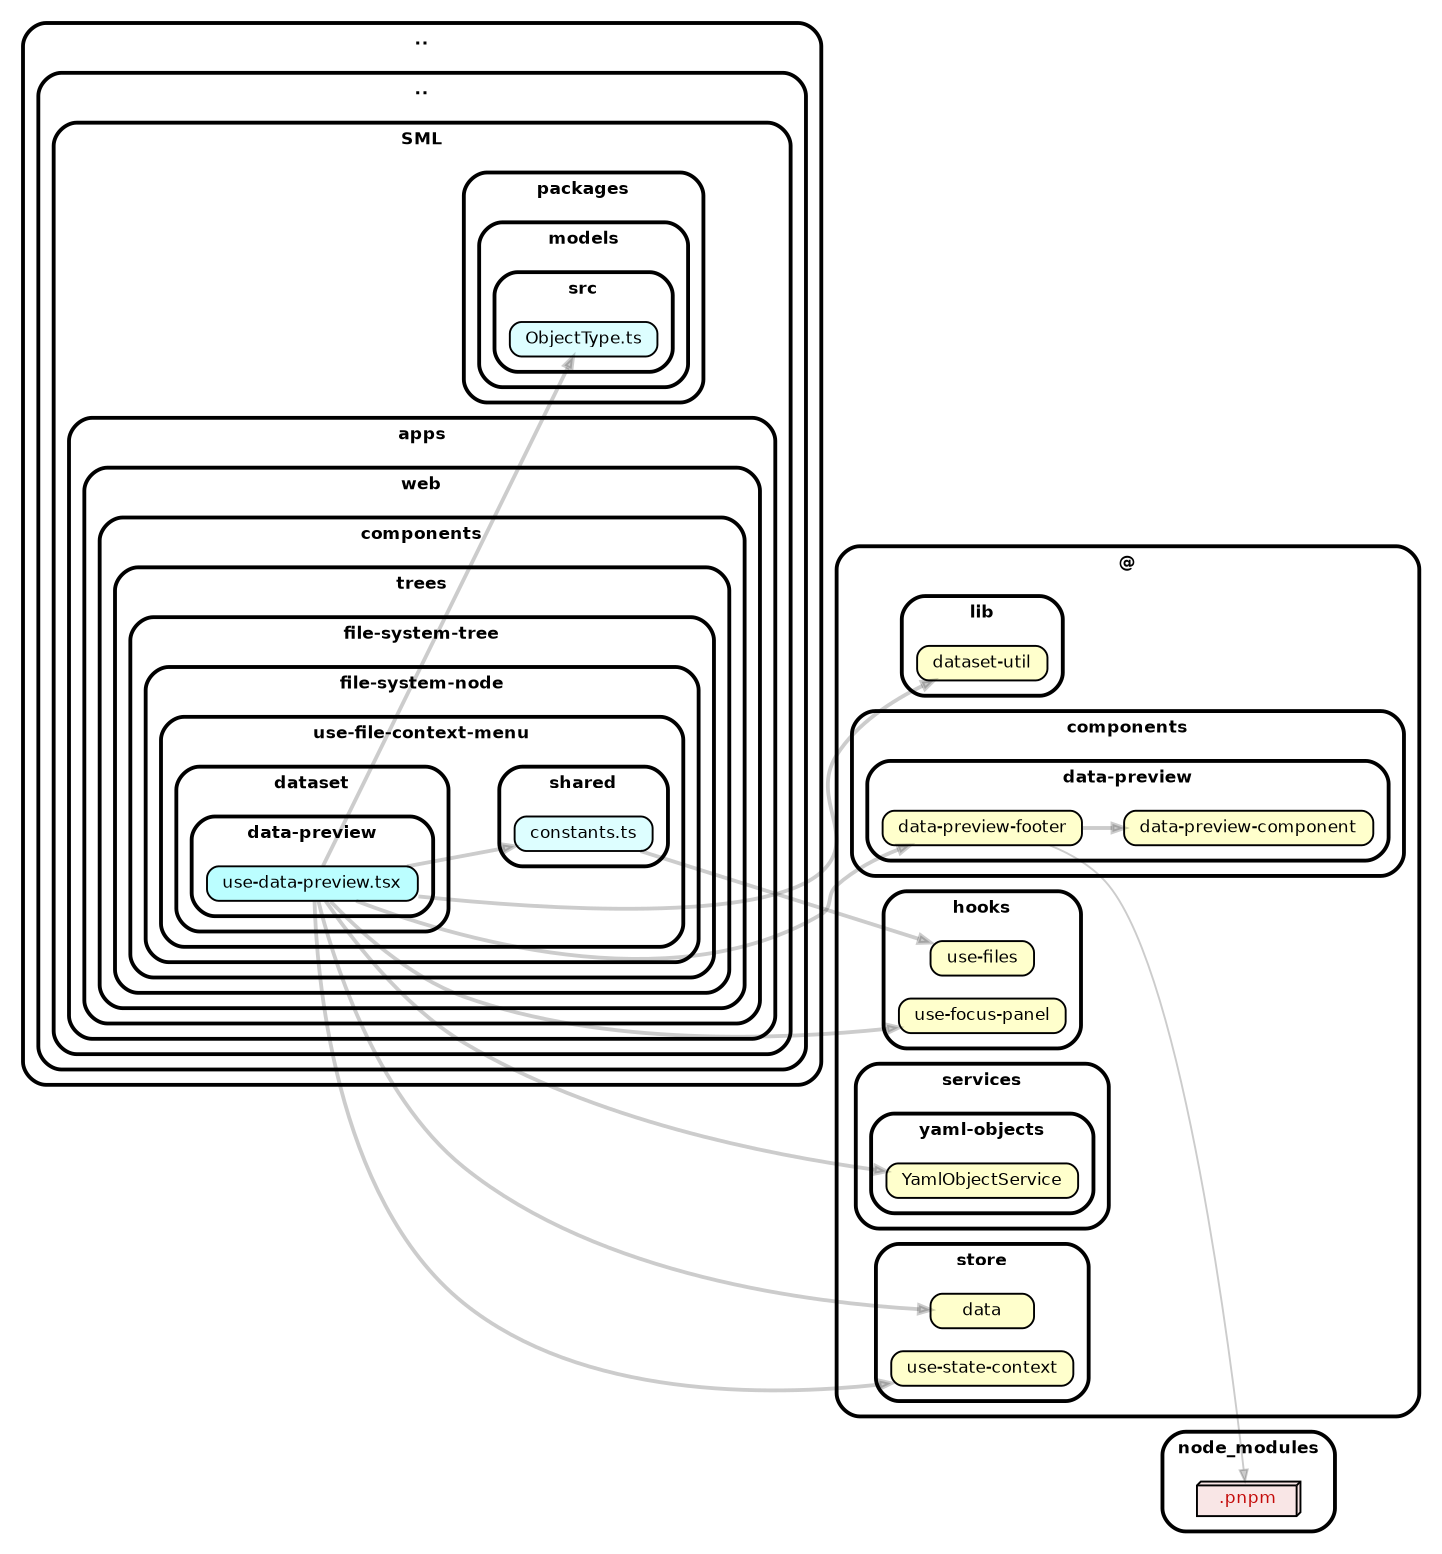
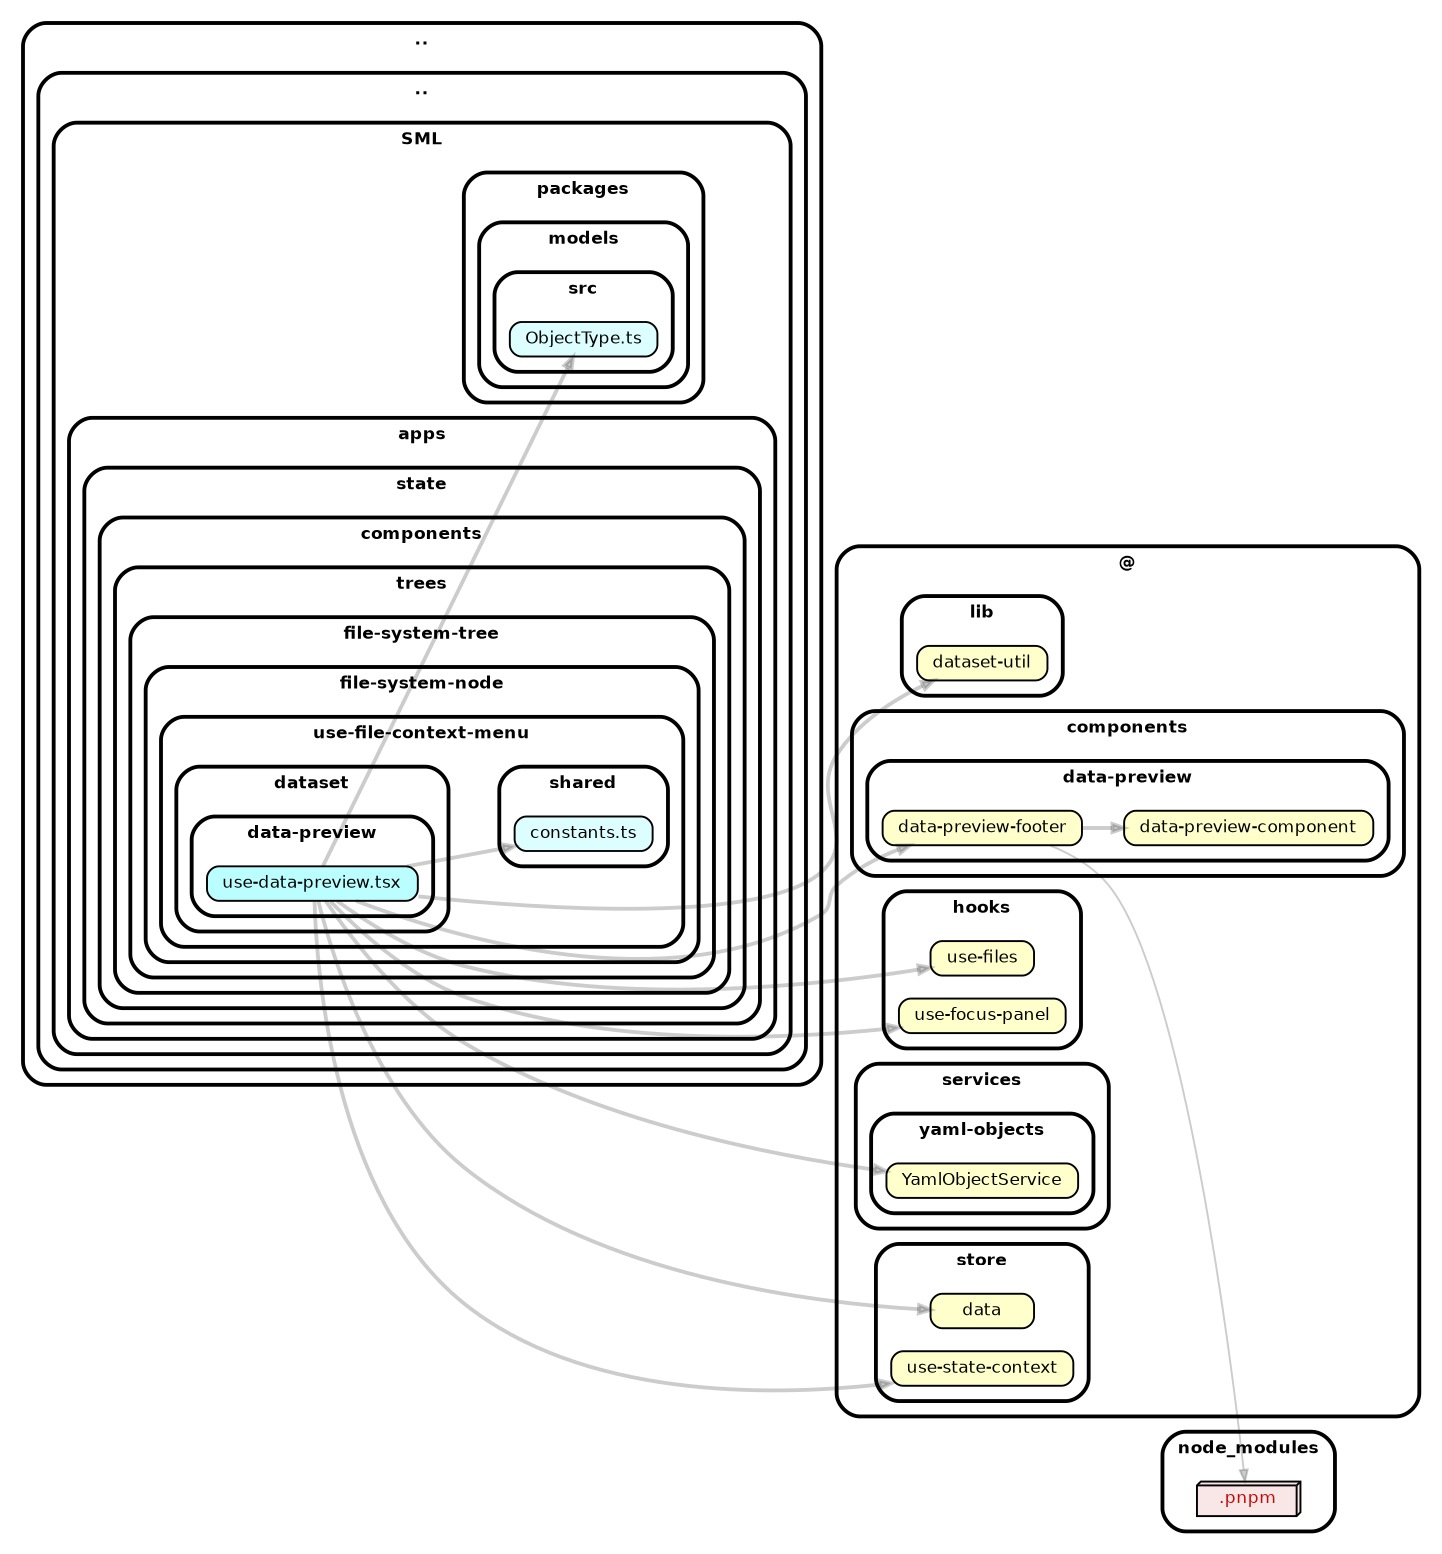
(422, 485) -> (422, 485)
(849, 917) -> (619, 988)
